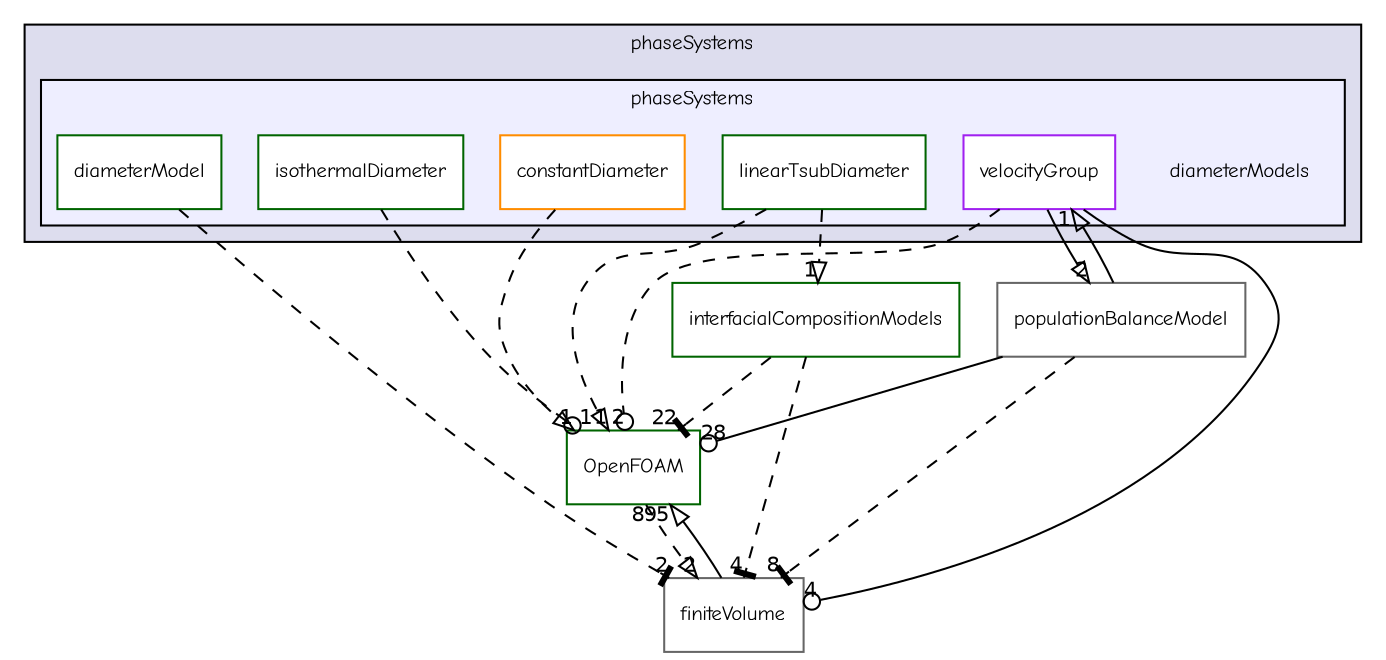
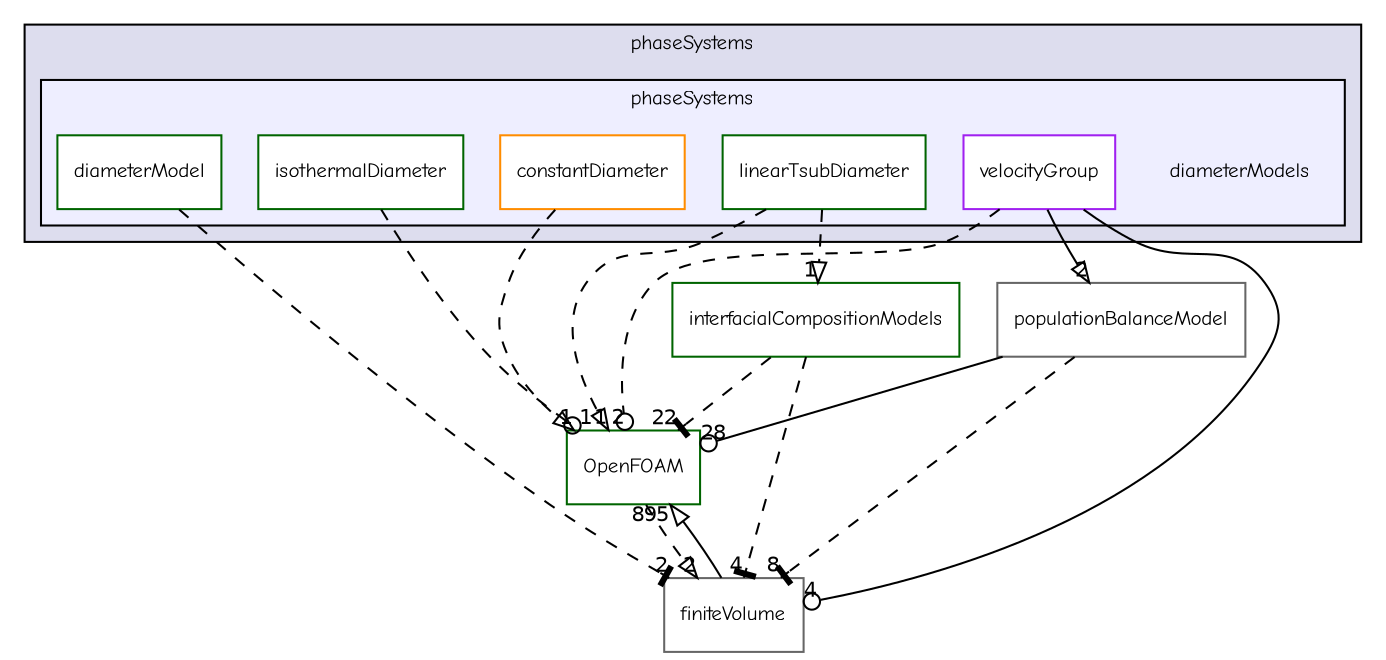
(1099, 255) -> none
